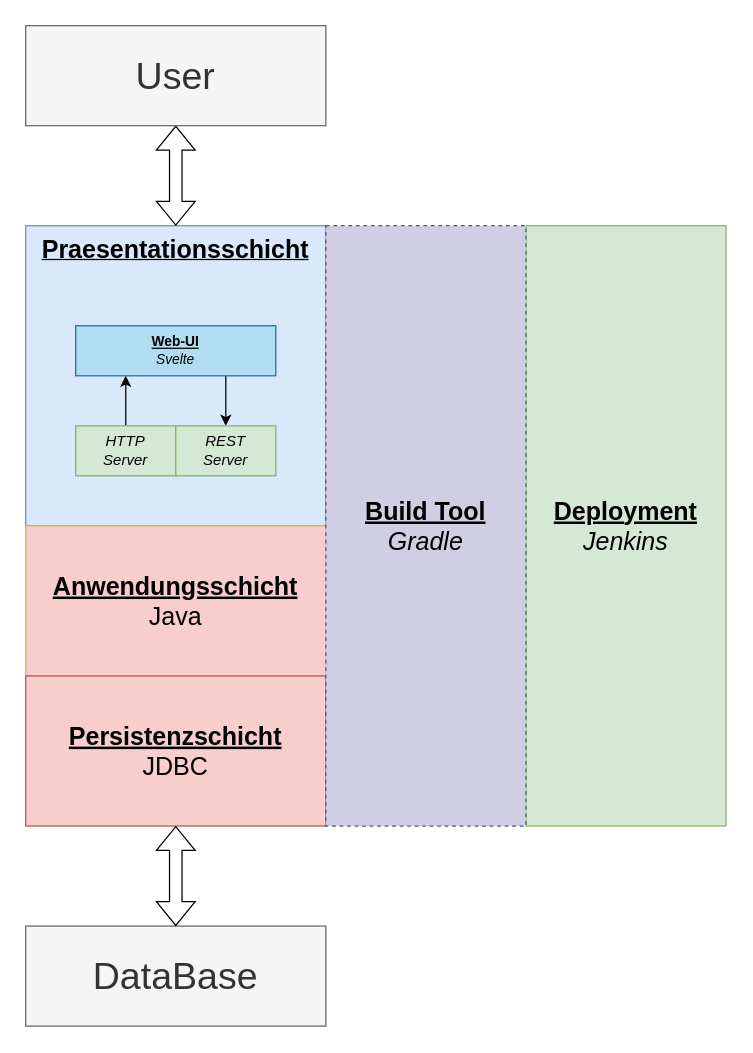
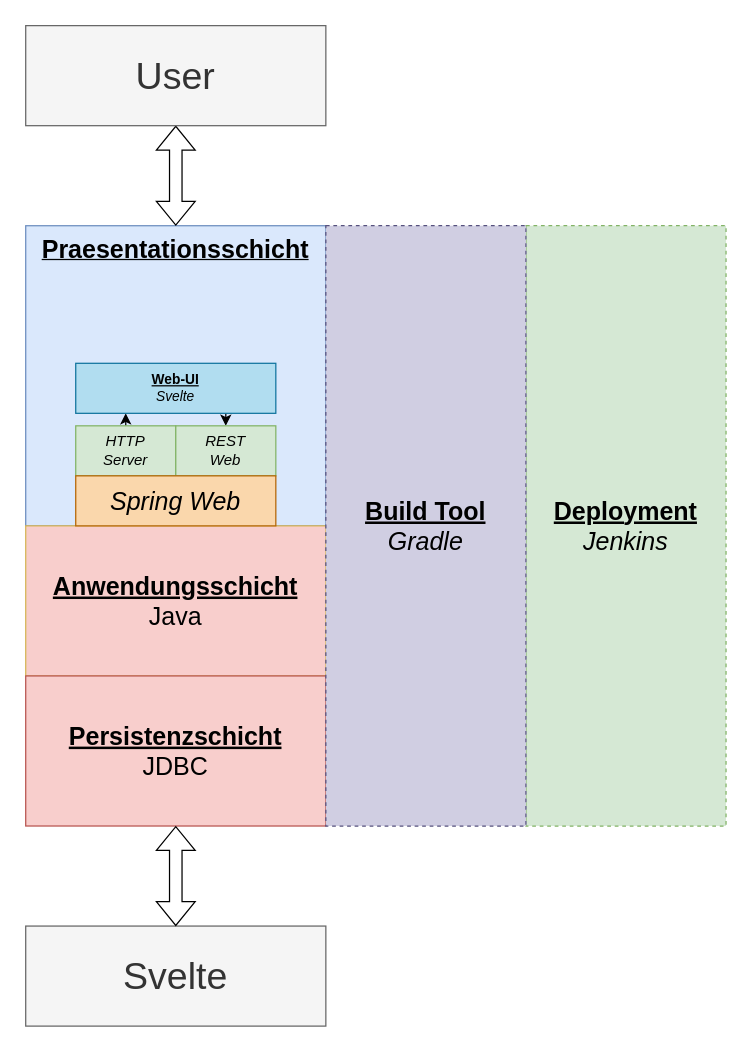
(176, 351) -> (176, 388)
(226, 451) -> (226, 451)
none -> (176, 501)
(626, 526) -> (626, 526)
(176, 976) -> (176, 976)
